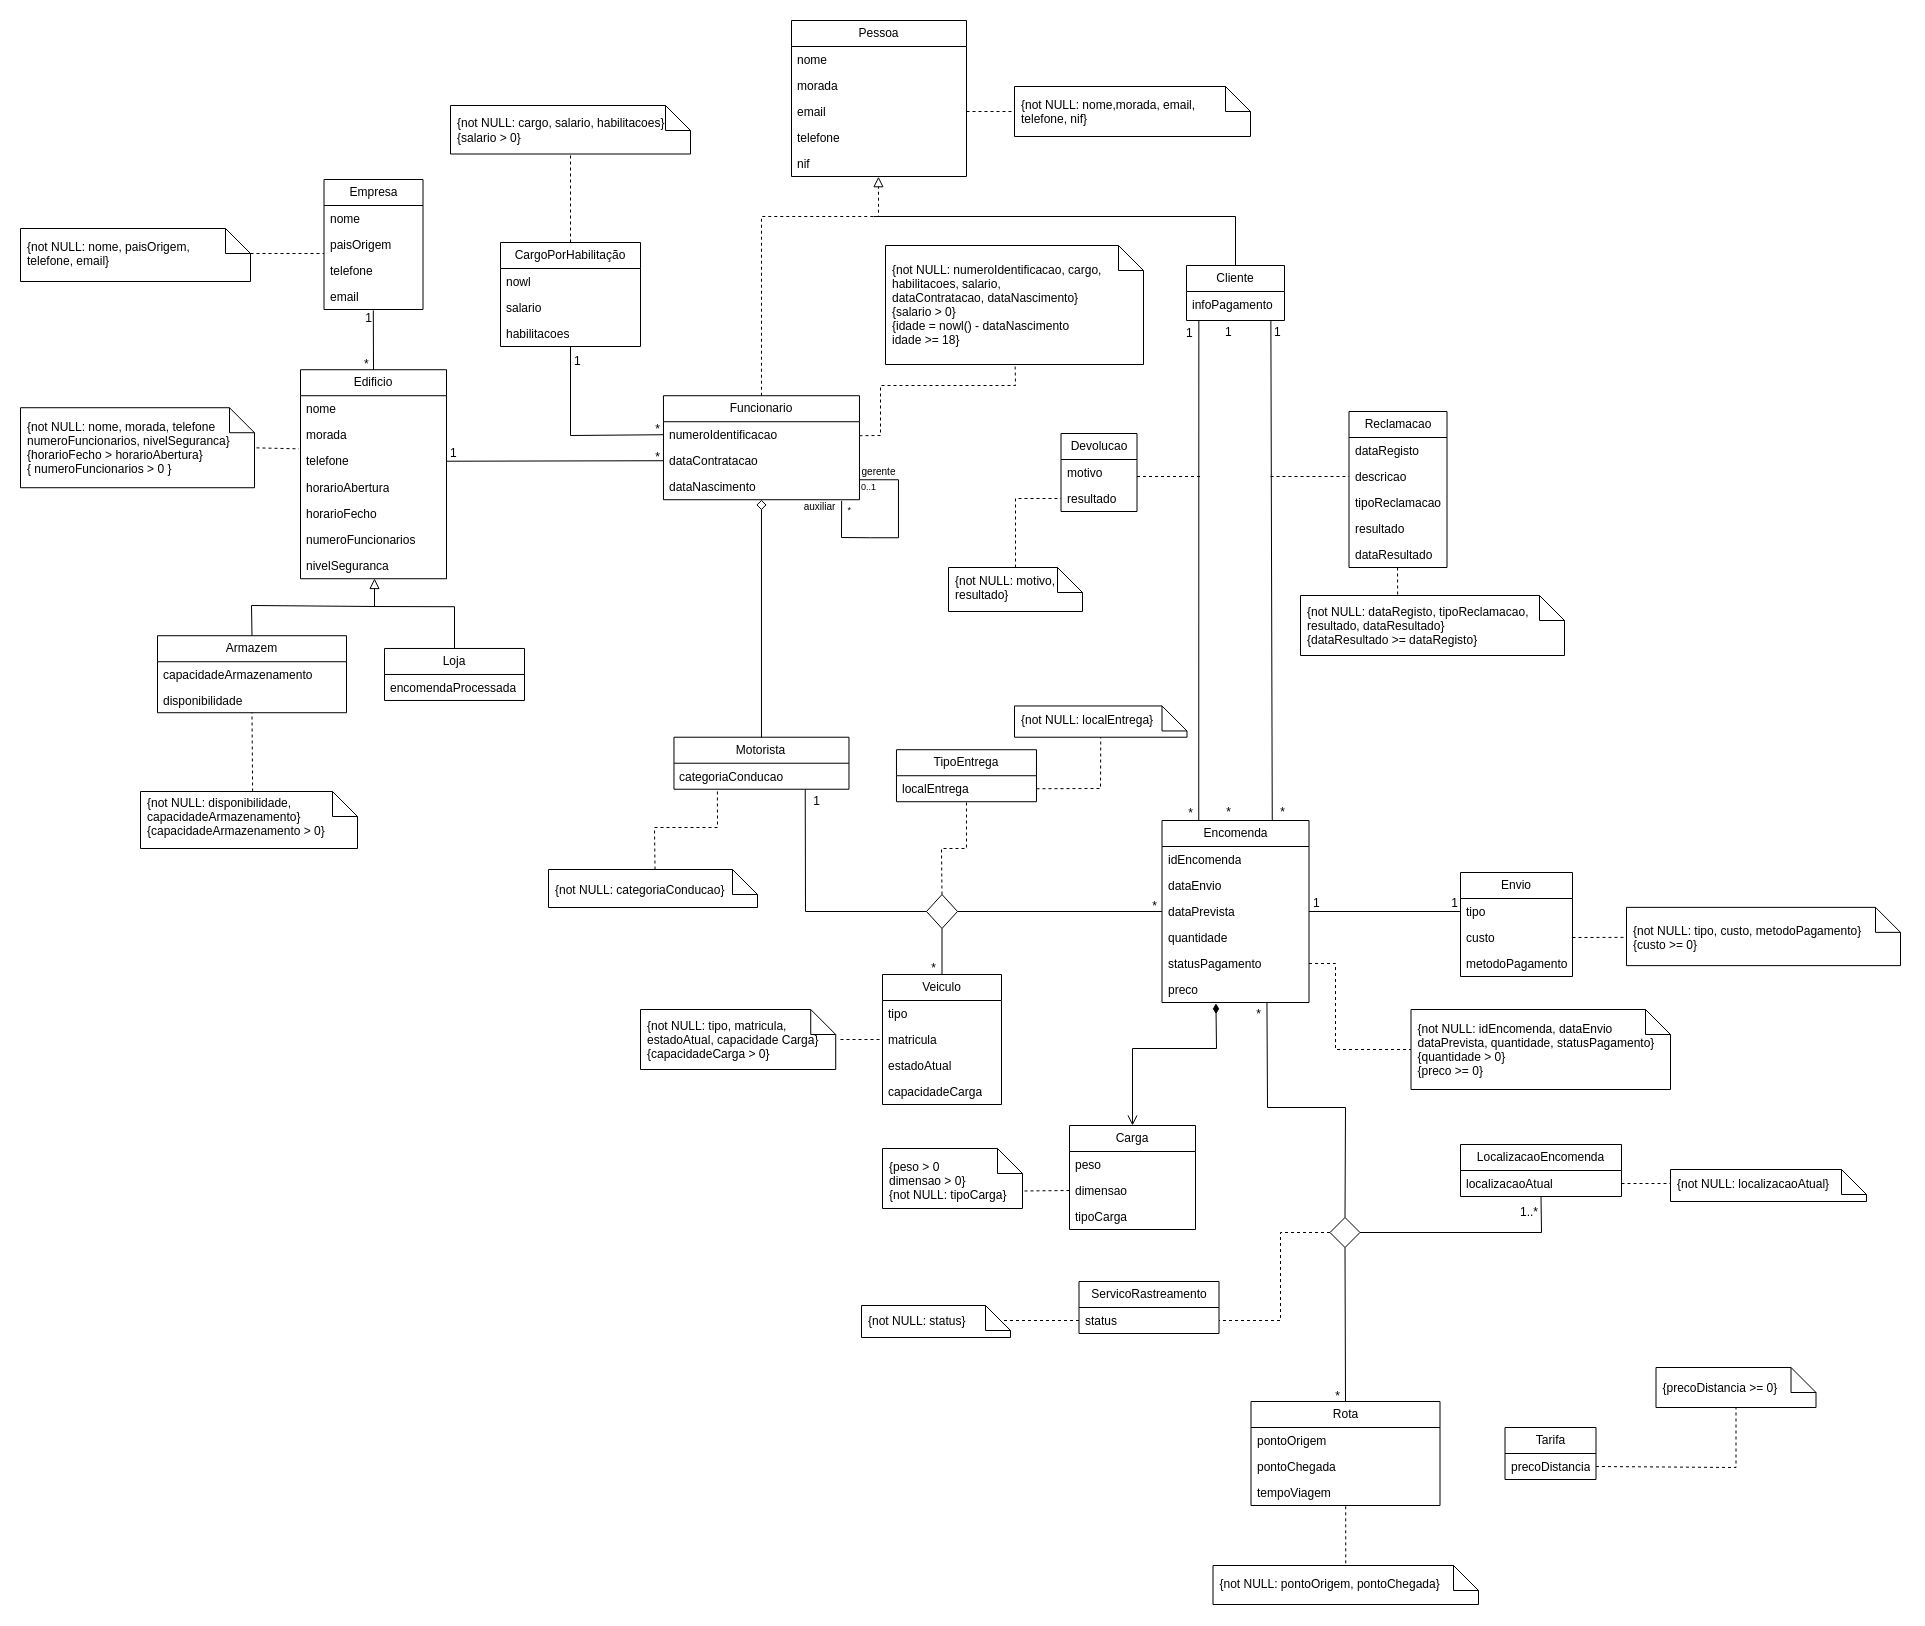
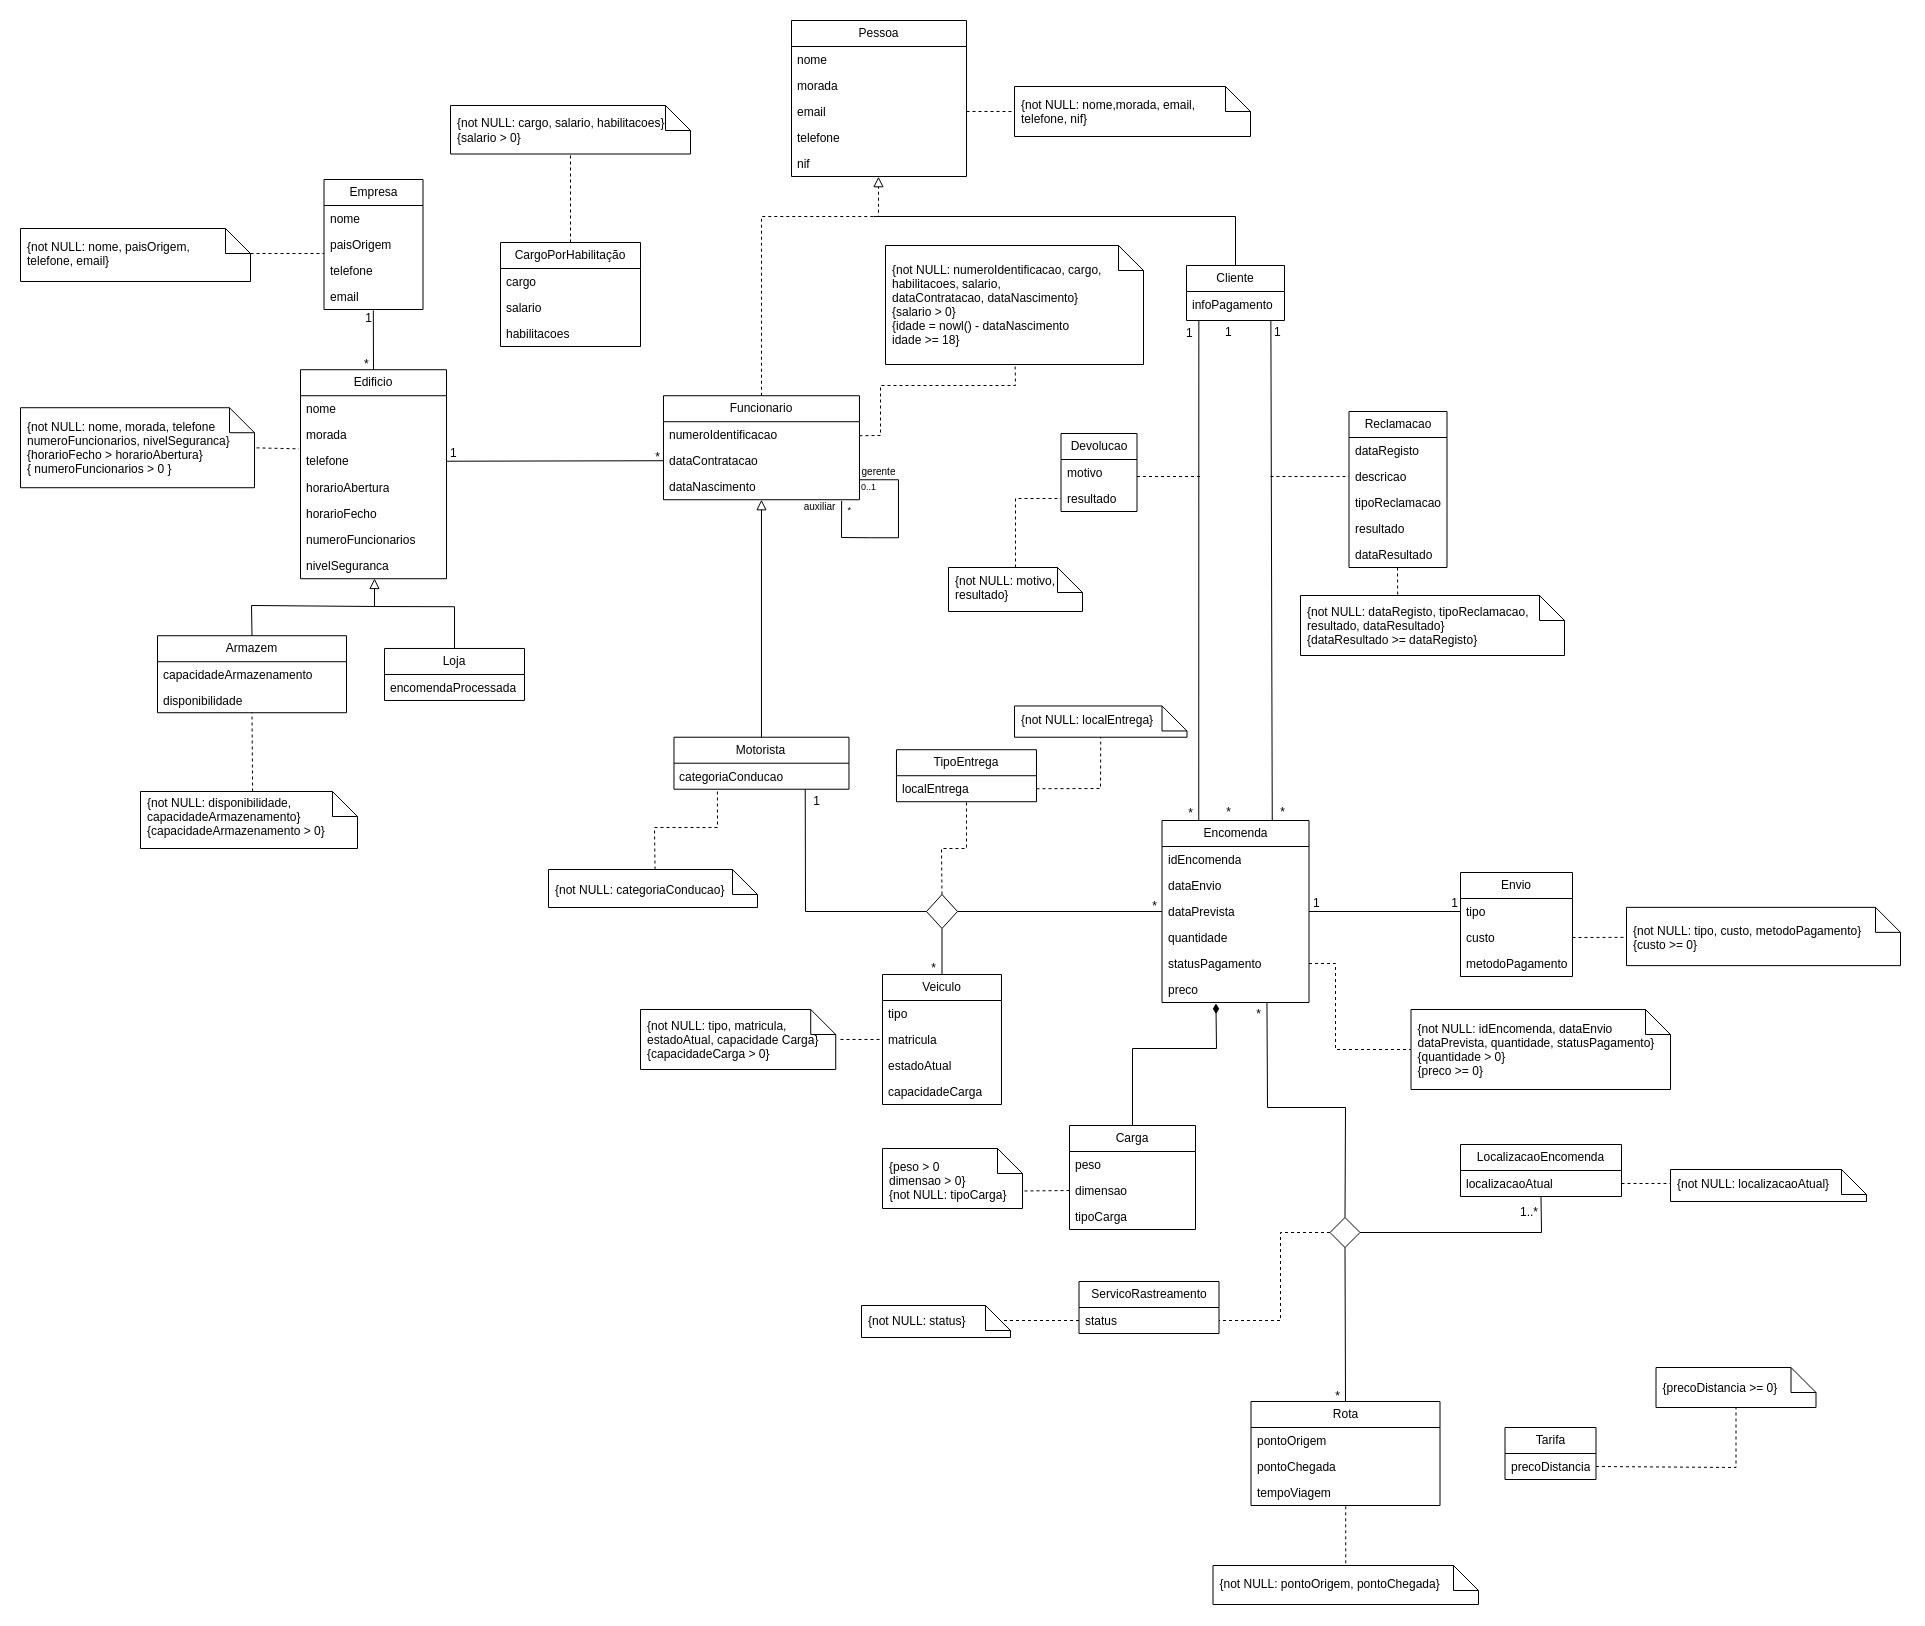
(518, 283) -> (523, 283)
(572, 435) -> none
(761, 510) -> (761, 511)
(1133, 1120) -> (1133, 1120)
